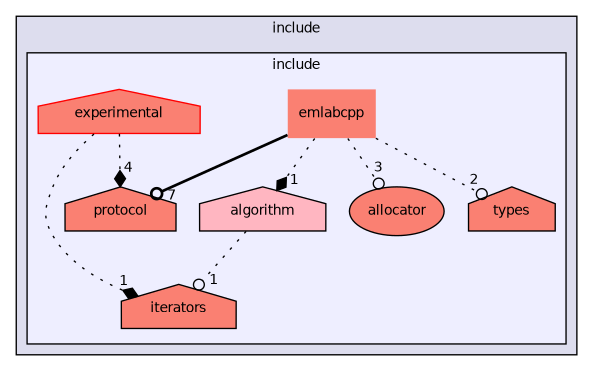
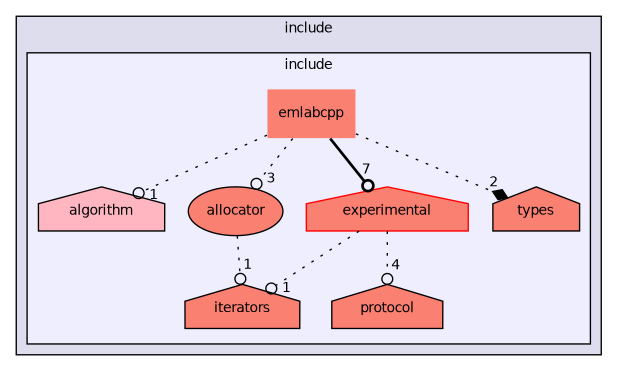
(120, 152) -> (387, 252)
(301, 158) -> (205, 163)
(225, 163) -> (347, 160)
(426, 165) -> (424, 163)
(47, 223) -> (318, 258)
(224, 256) -> (239, 255)
